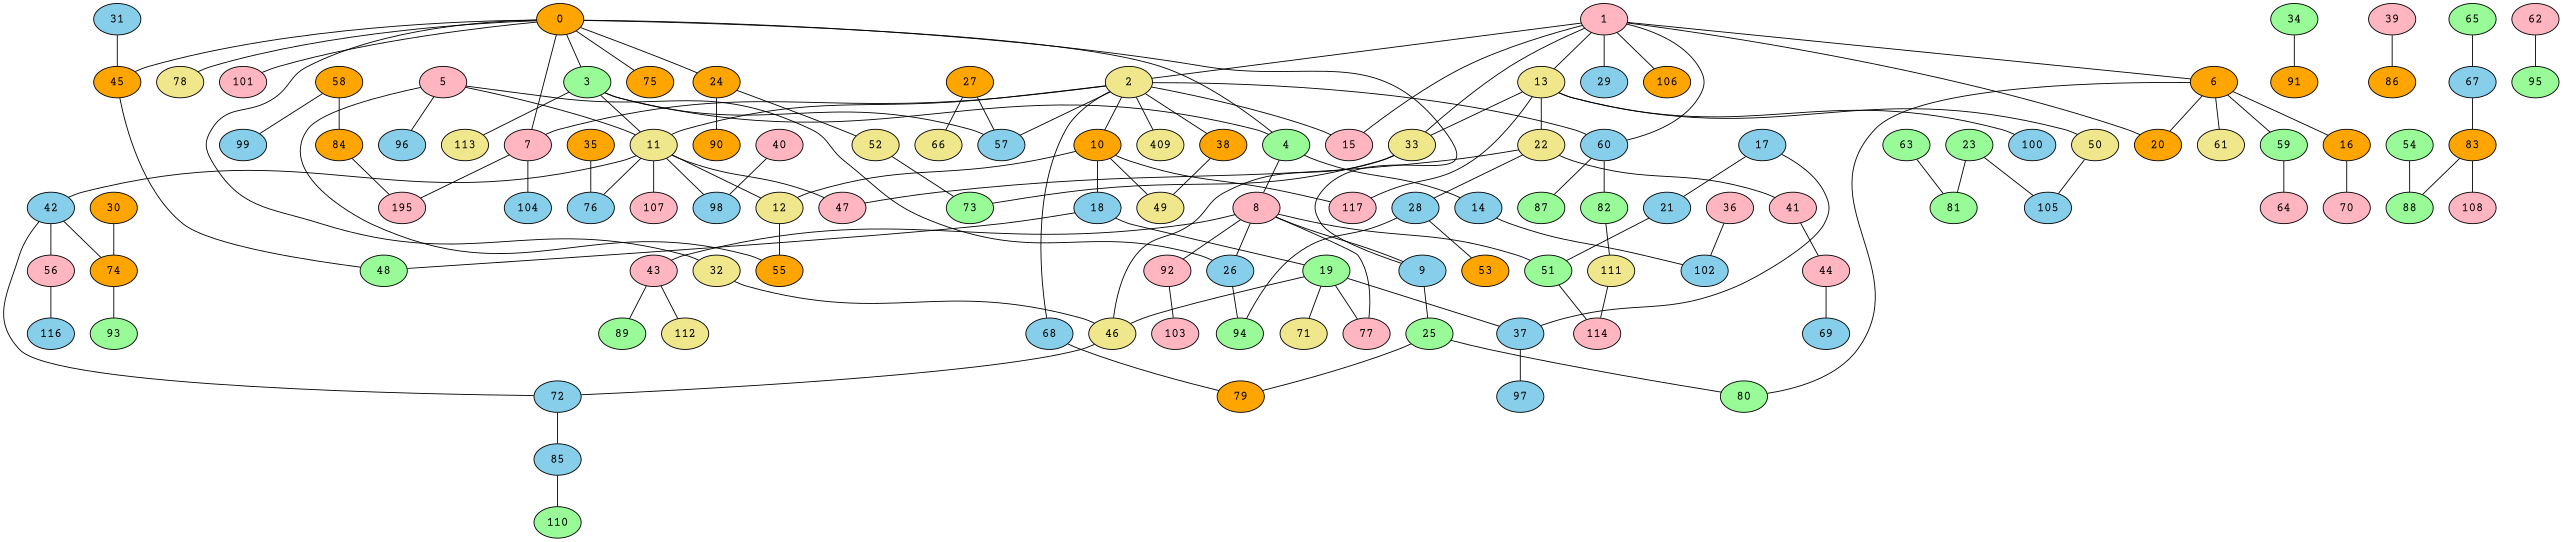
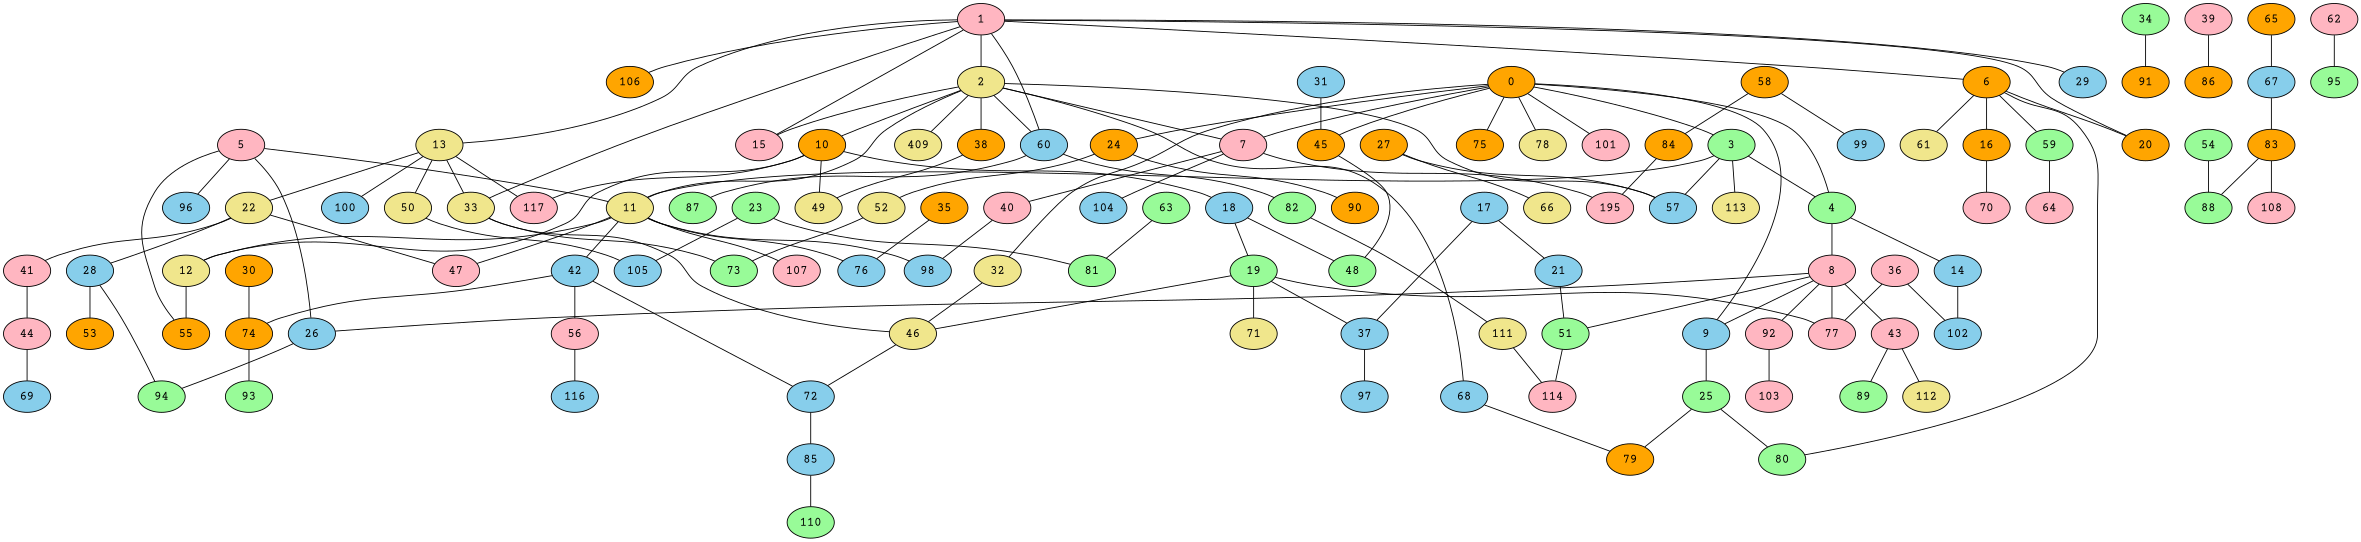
(2472, 19) -> (2271, 19)
none -> (1111, 180)
none -> (1867, 299)
